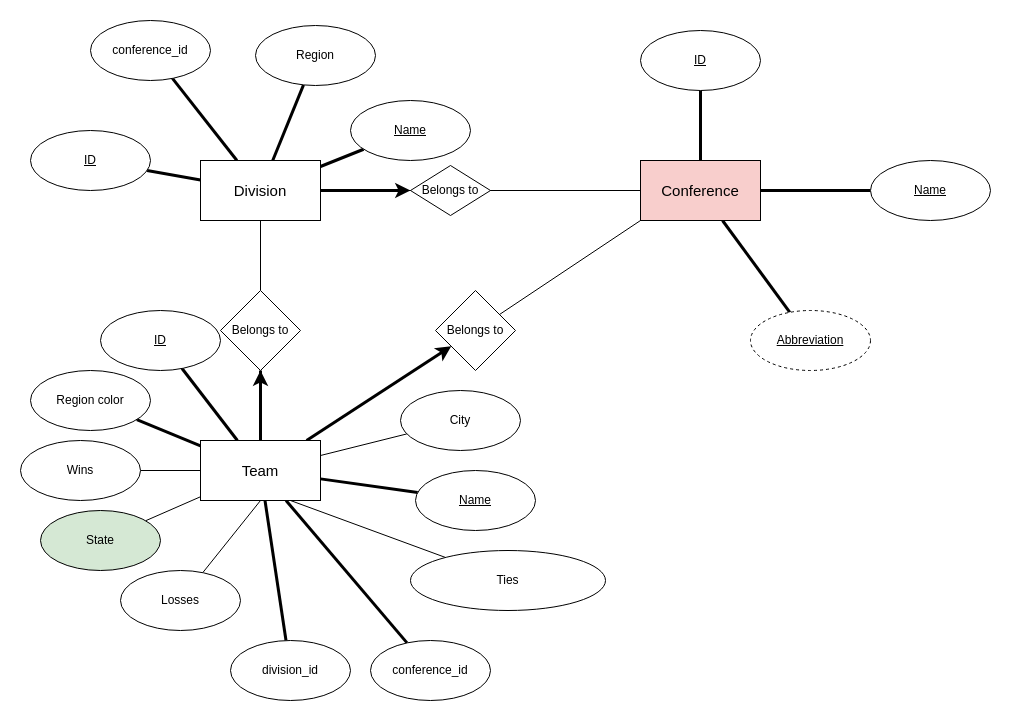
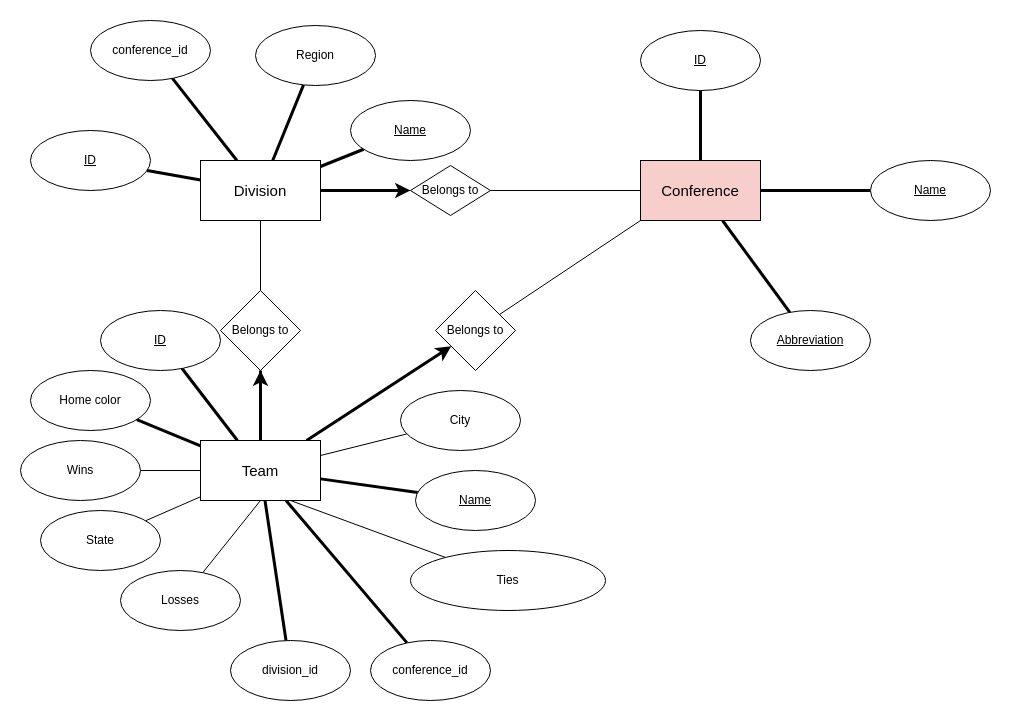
(811, 341) -> (811, 341)
(91, 401) -> (91, 401)
(101, 541) -> (101, 541)
